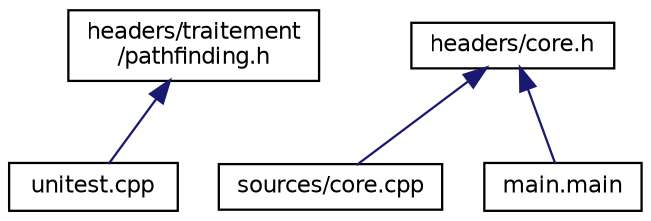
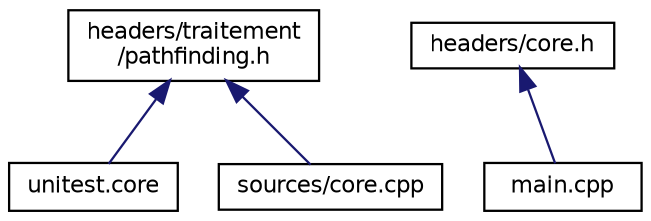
(412, 123) -> (277, 131)
(93, 187) -> (93, 187)
(563, 187) -> (563, 187)
